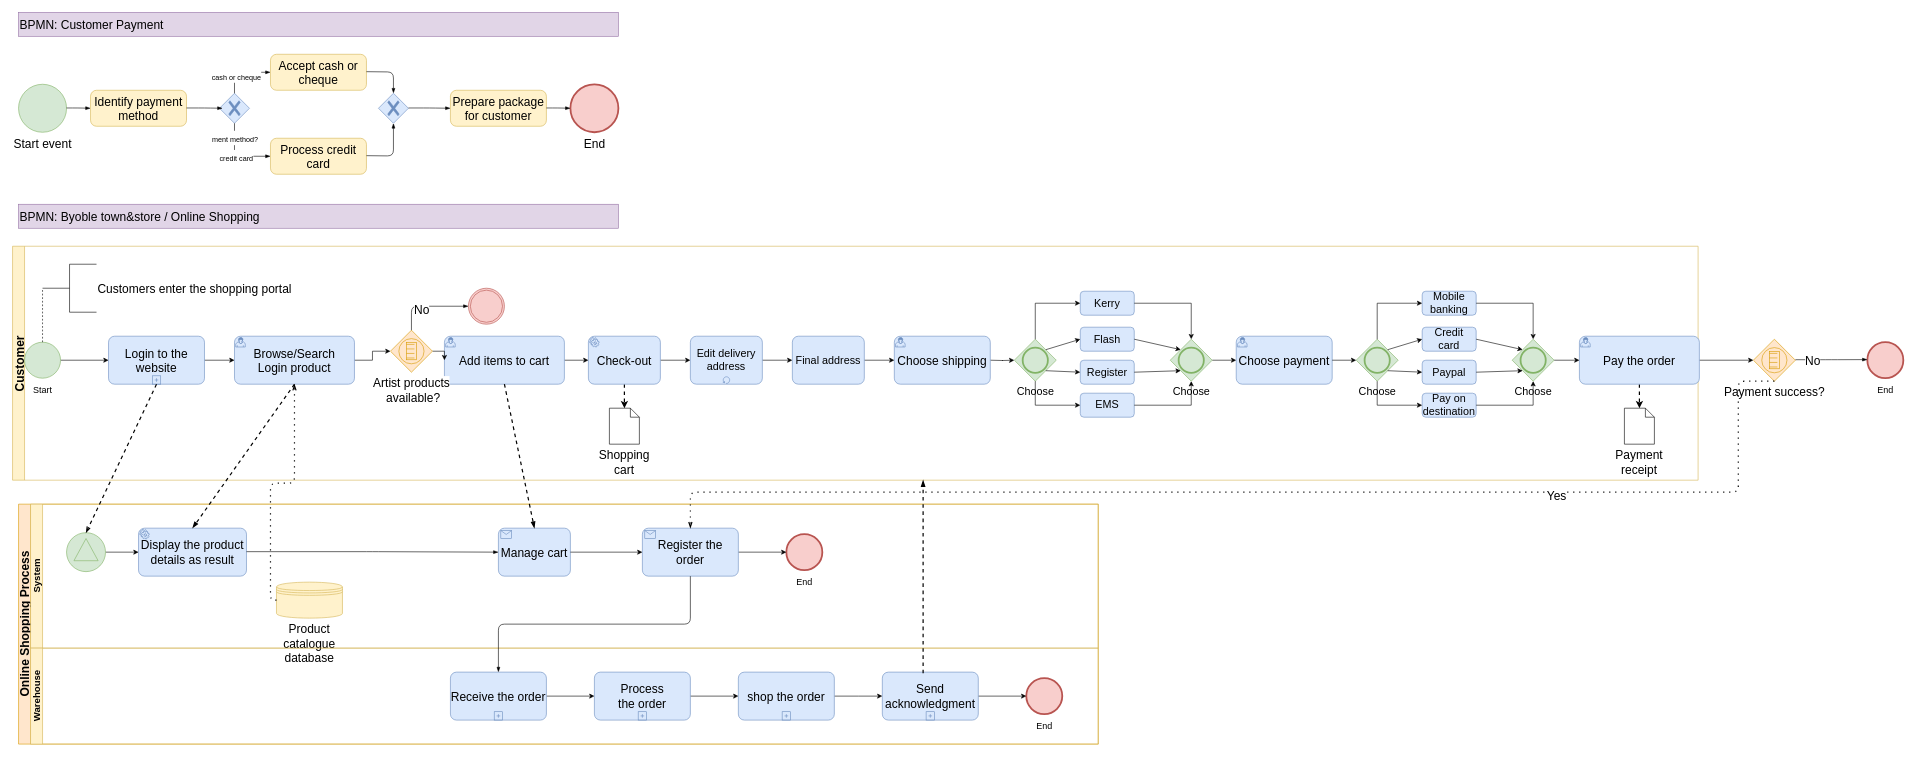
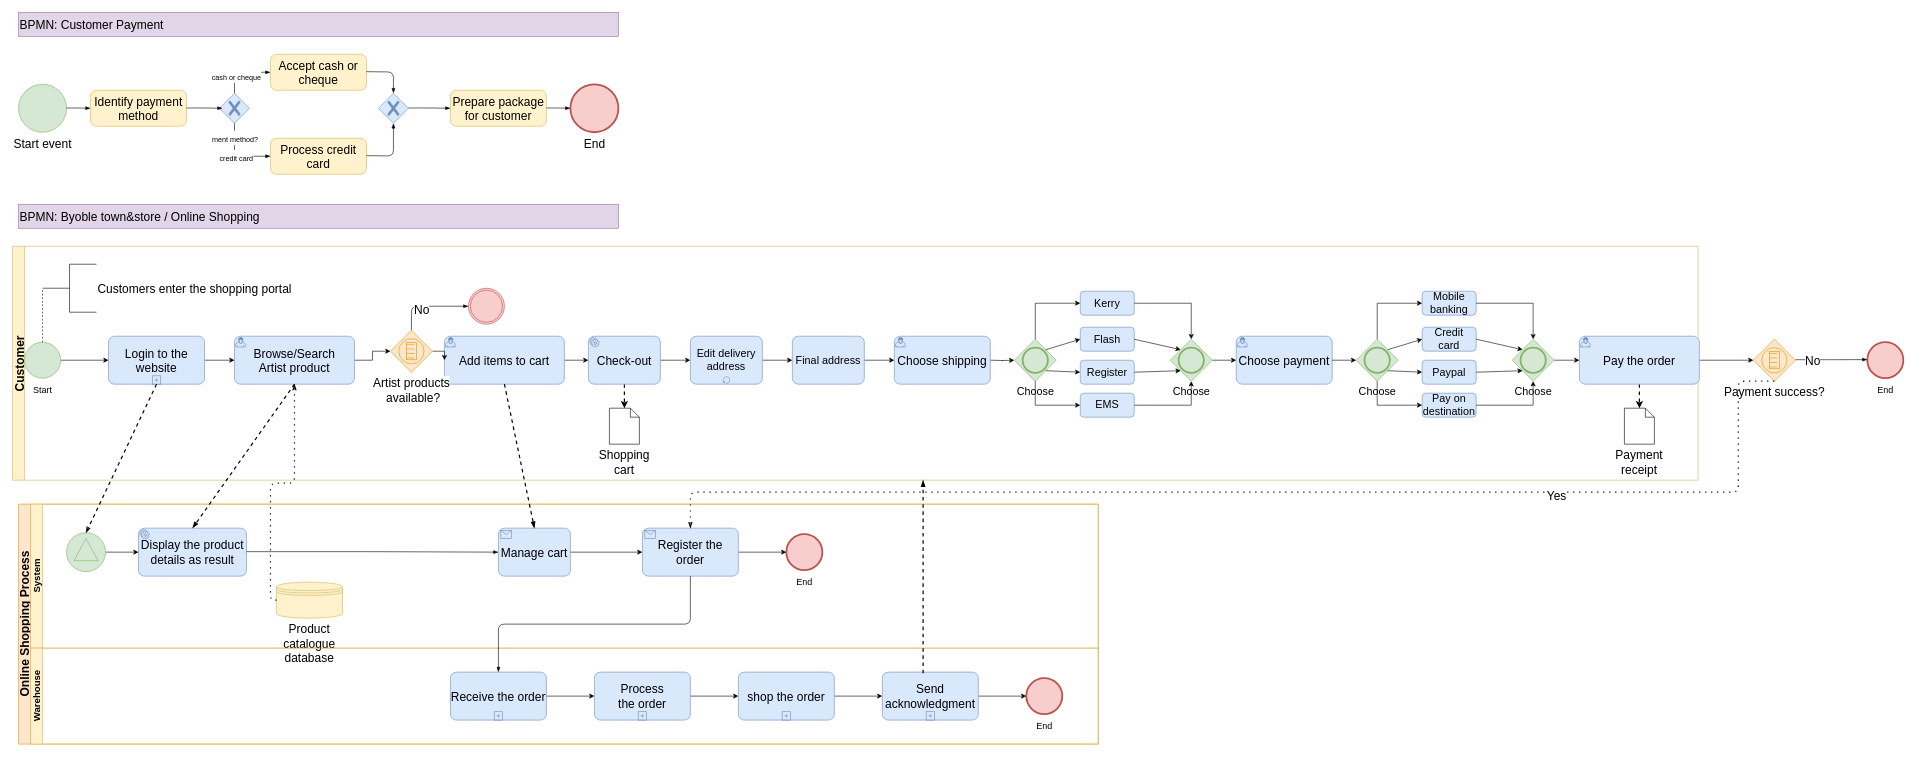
(294, 360) -> (294, 360)
